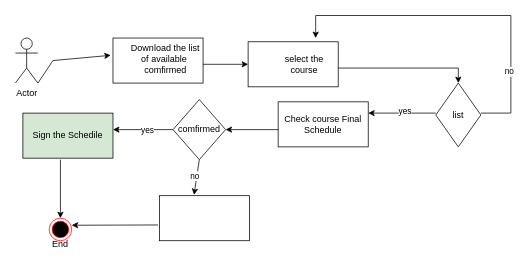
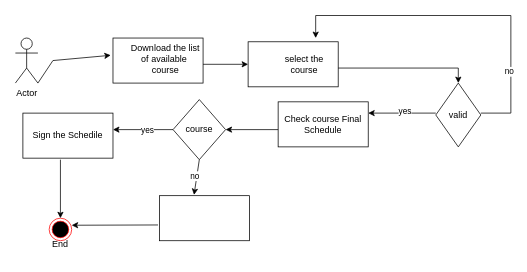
(165, 59) -> (165, 59)
(458, 115) -> (458, 115)
(199, 129) -> (199, 129)
(68, 135) -> (68, 135)
